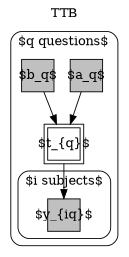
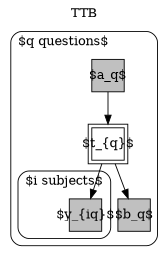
(49, 104) -> (120, 177)
